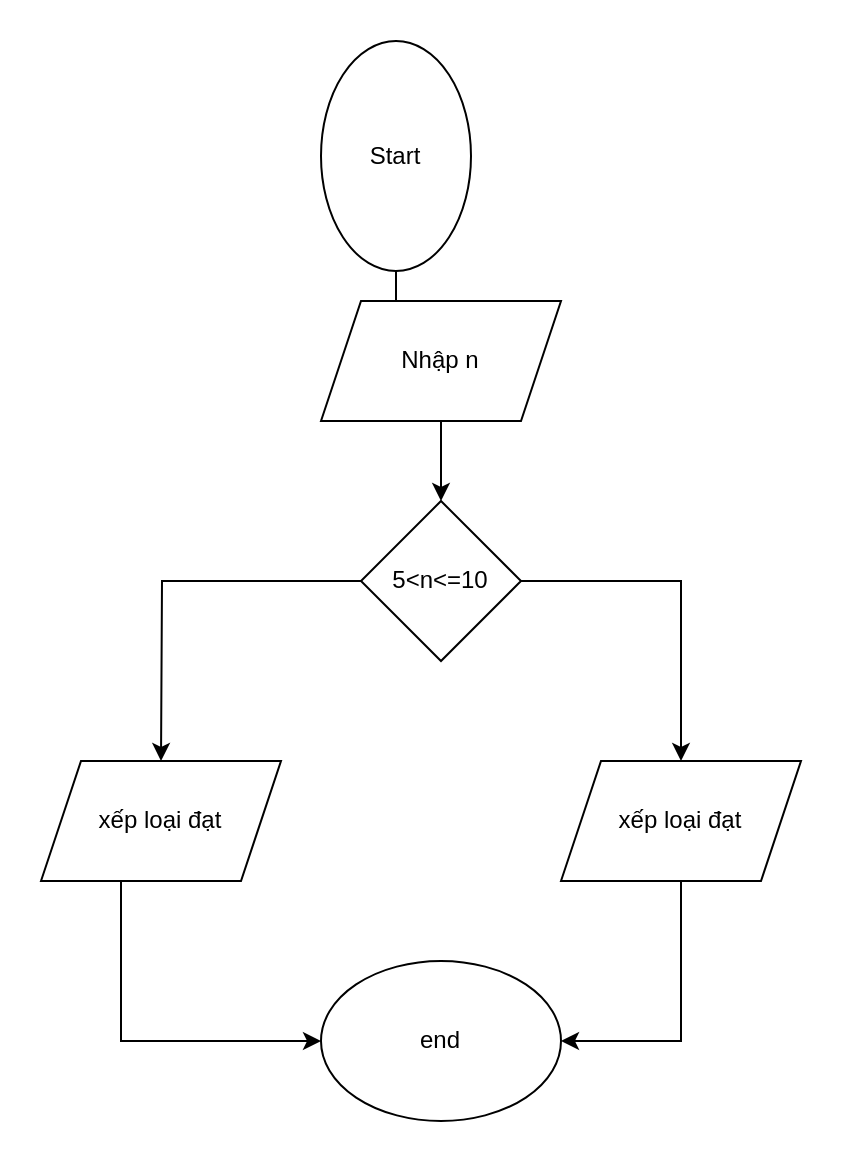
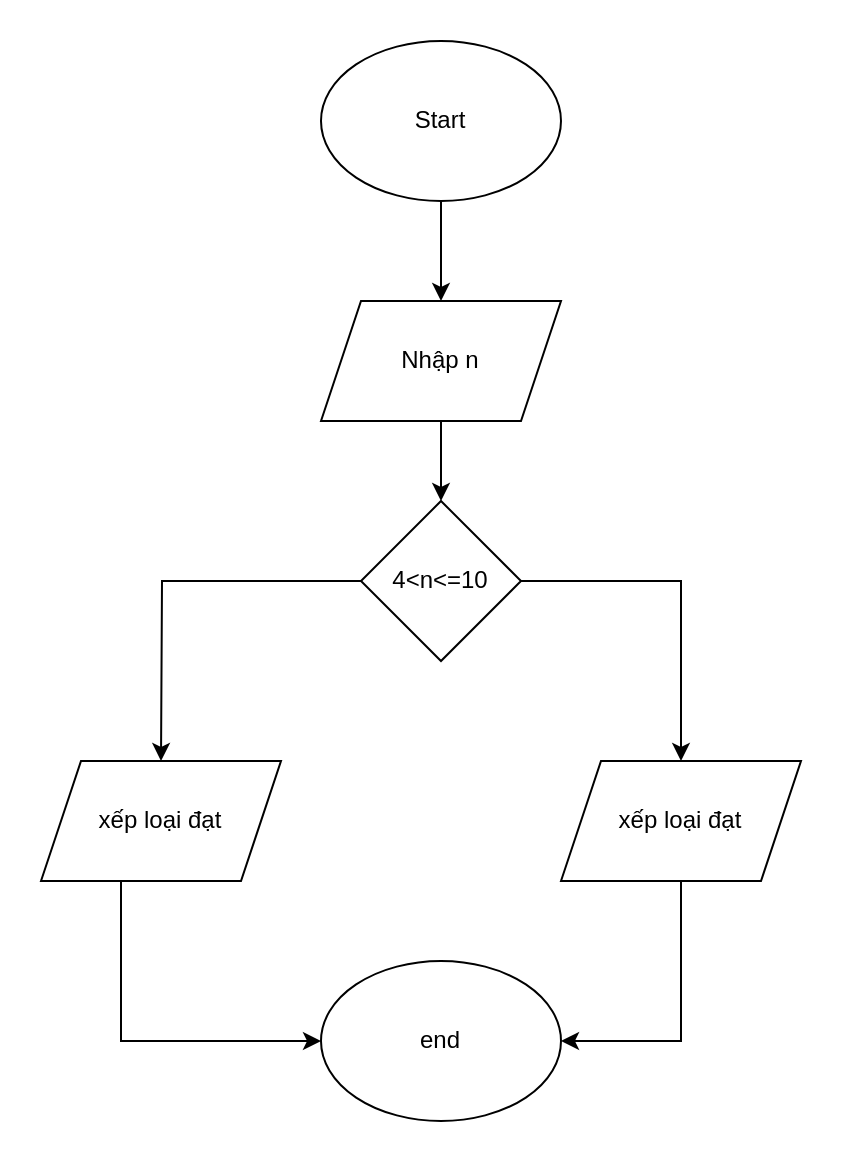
(396, 156) -> (441, 121)
(441, 581) -> (441, 581)
